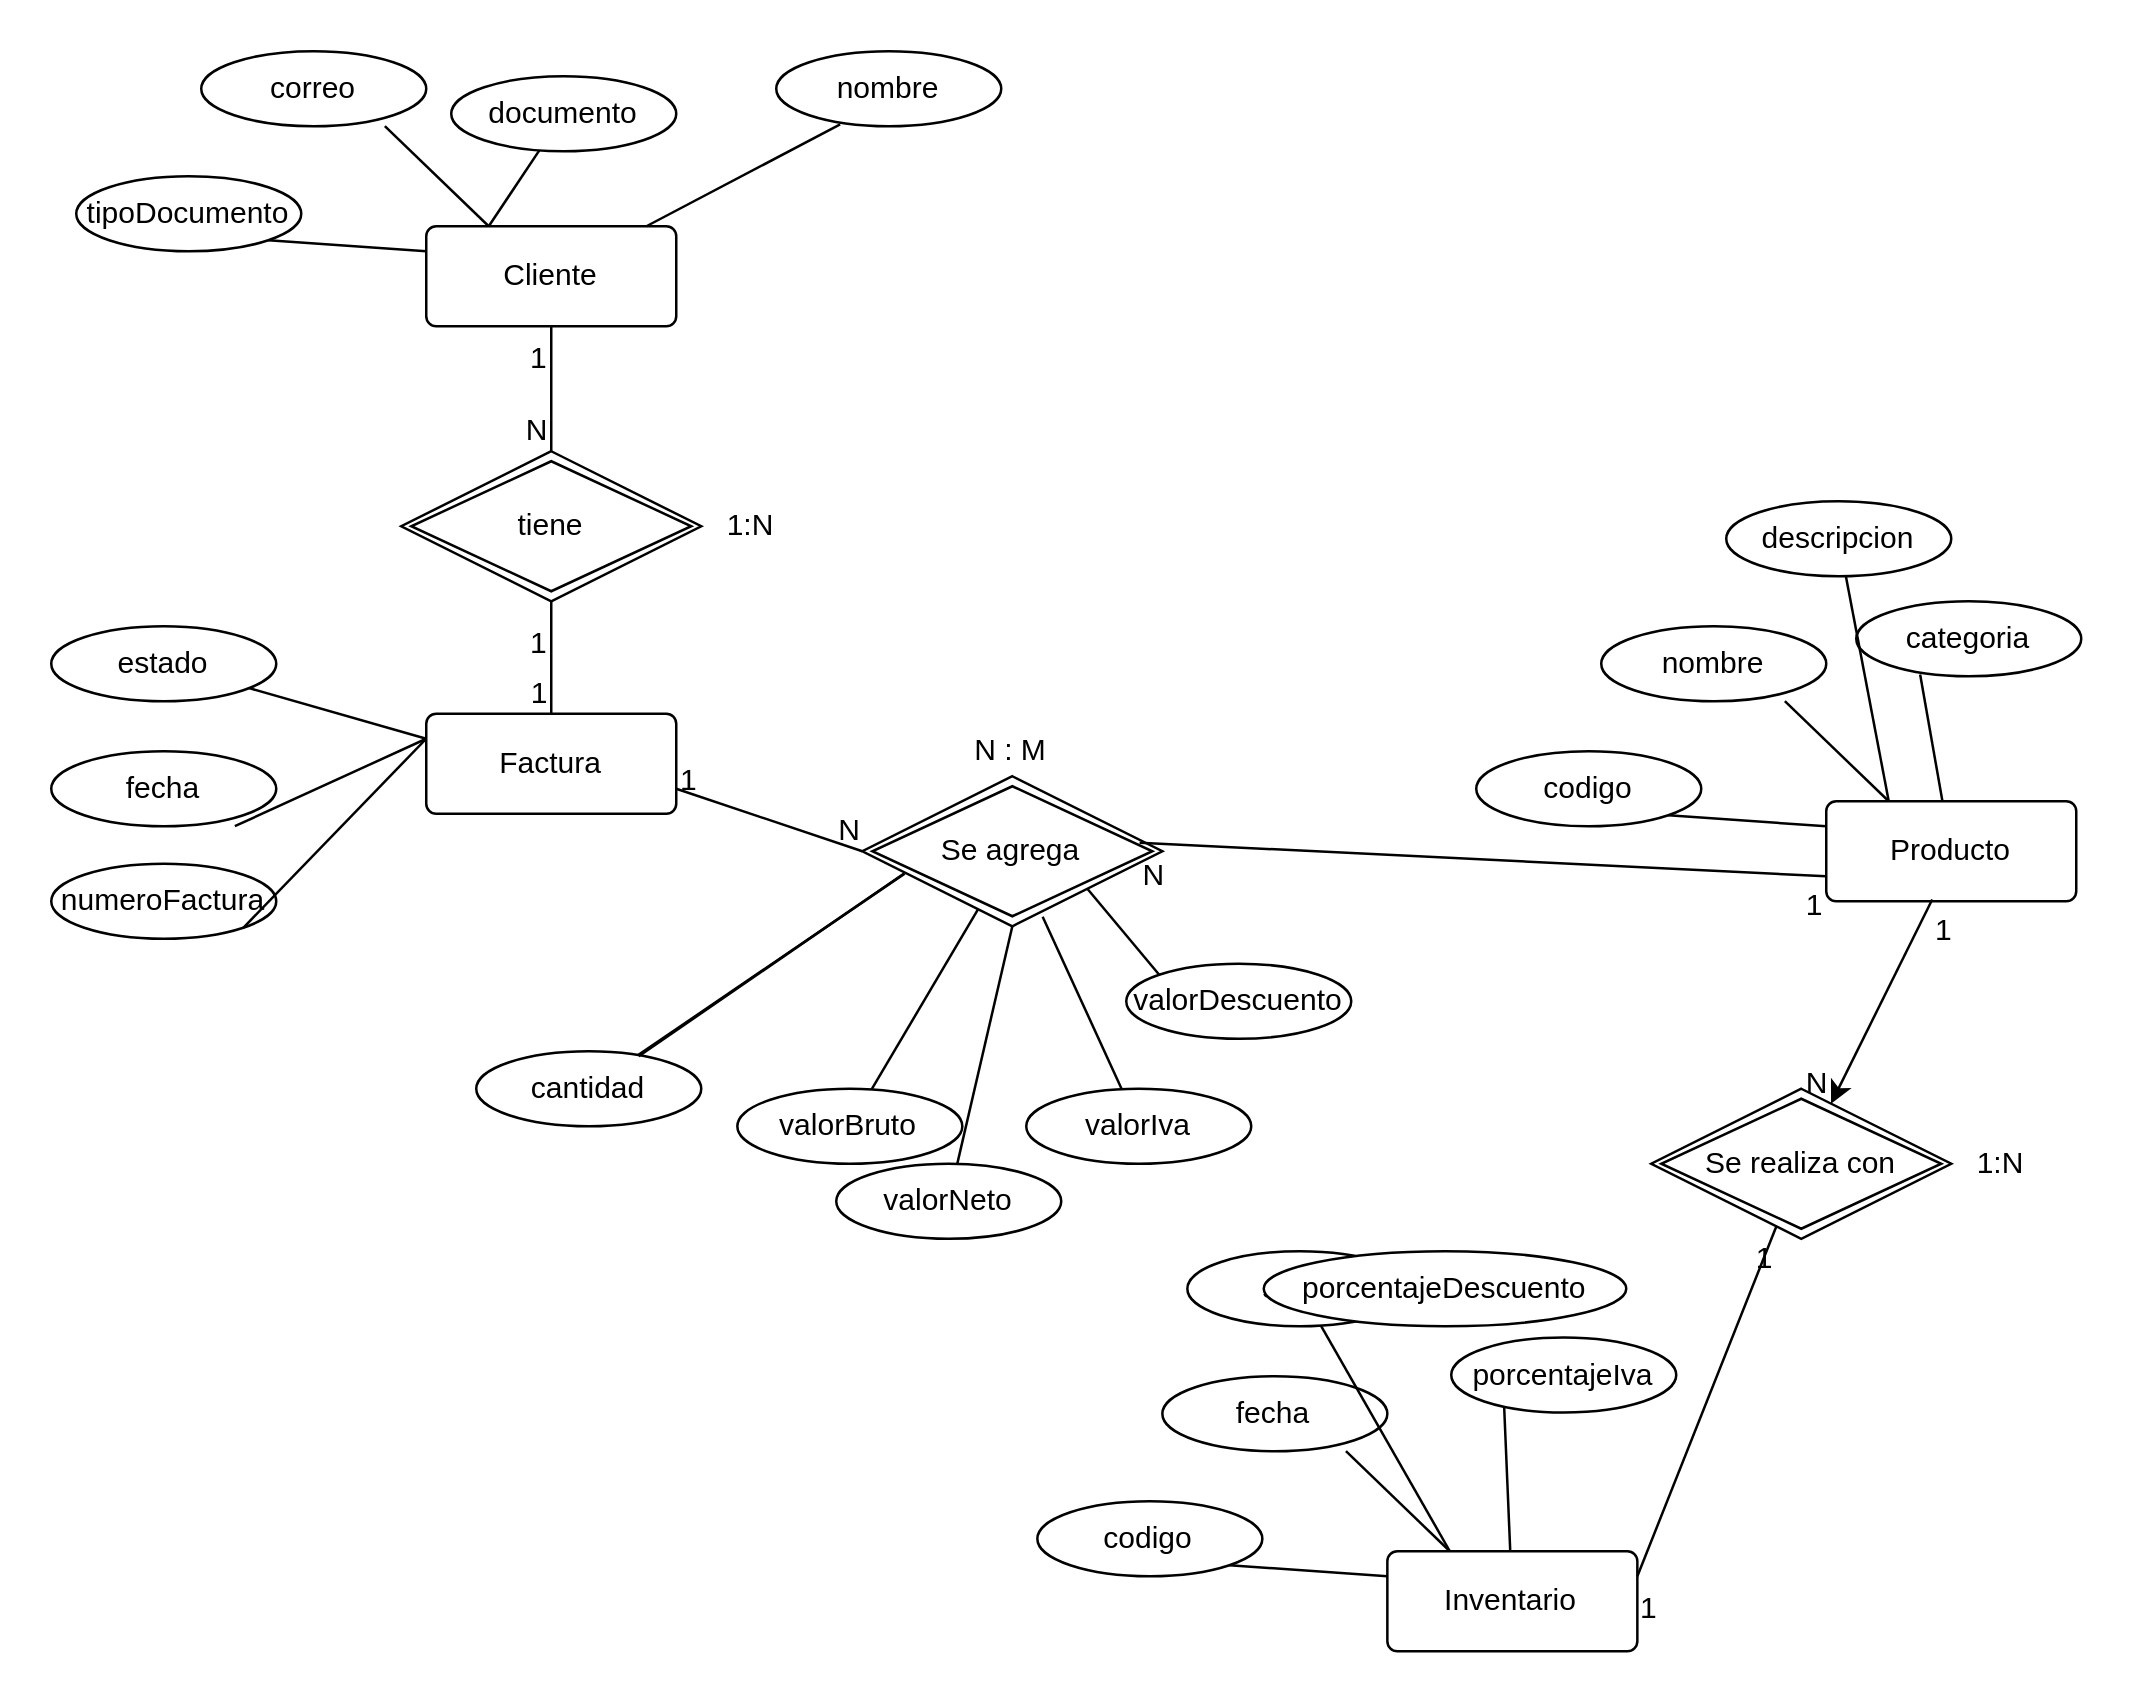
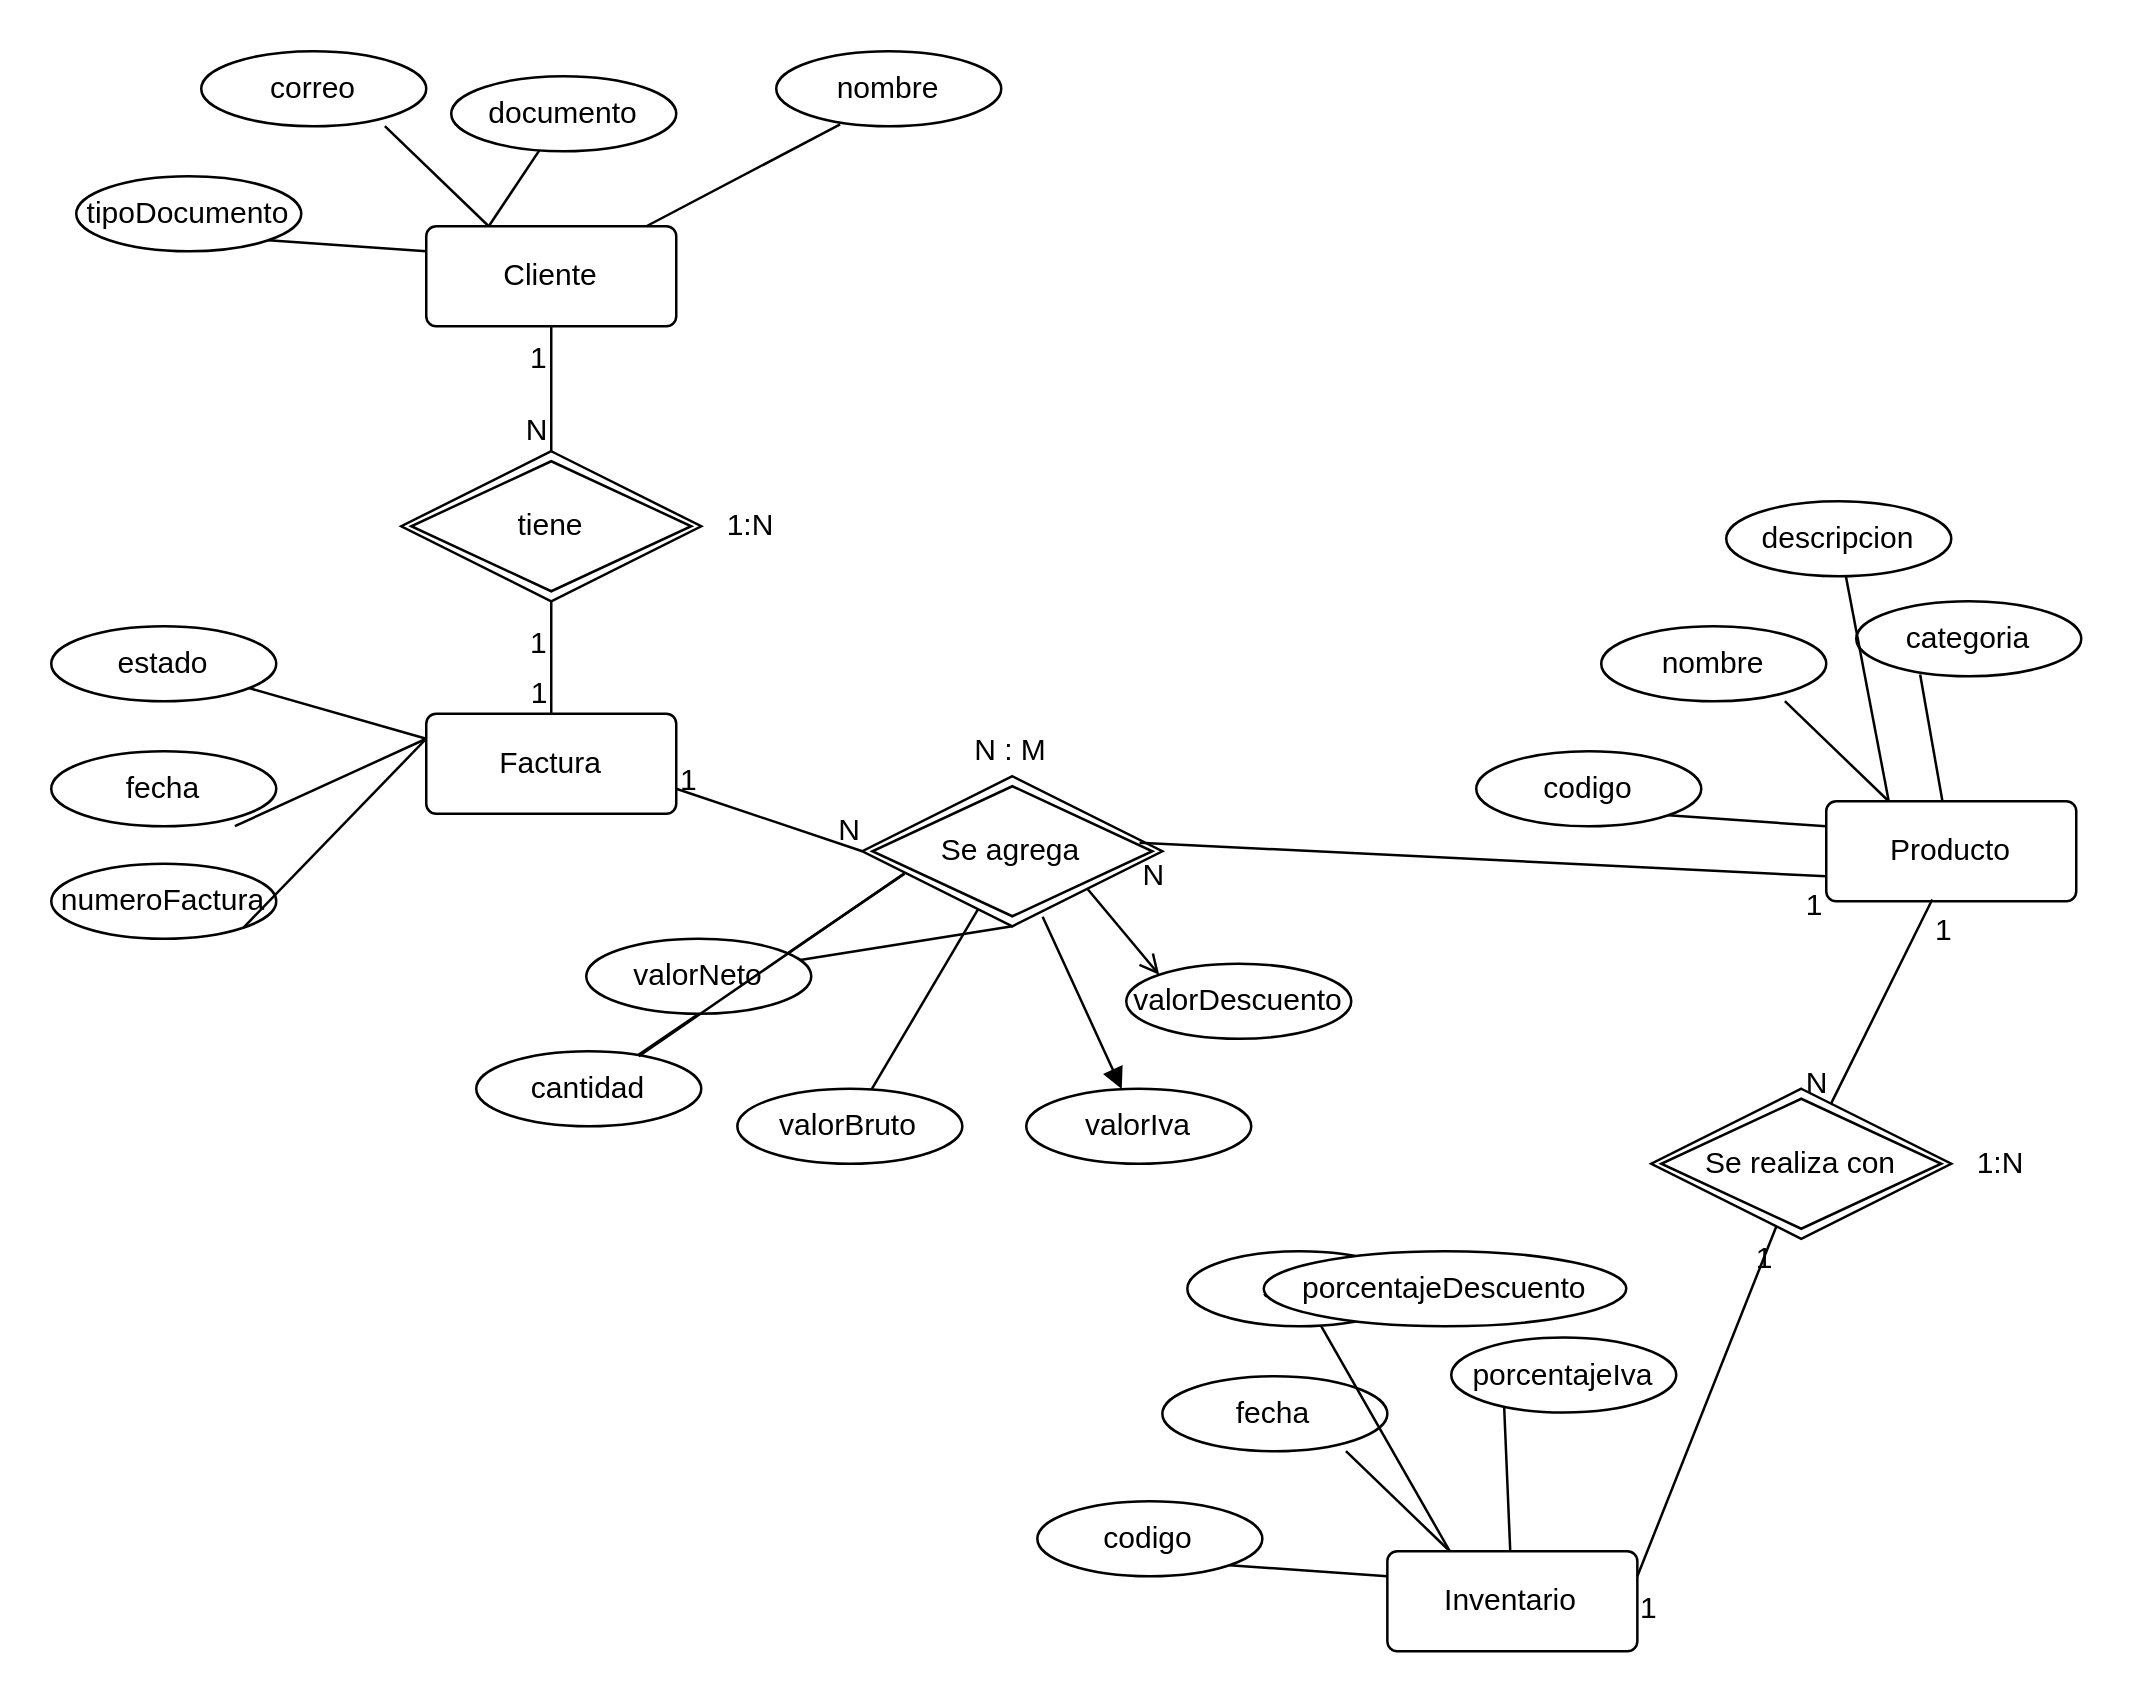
(1154, 969) -> (1154, 968)
(1116, 1076) -> (1112, 1069)
(1839, 1088) -> (1836, 1094)
(949, 1201) -> (699, 976)
